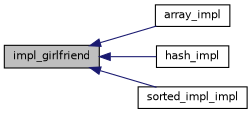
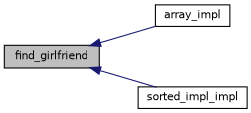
(52, 57) -> (52, 57)
(193, 57) -> none
